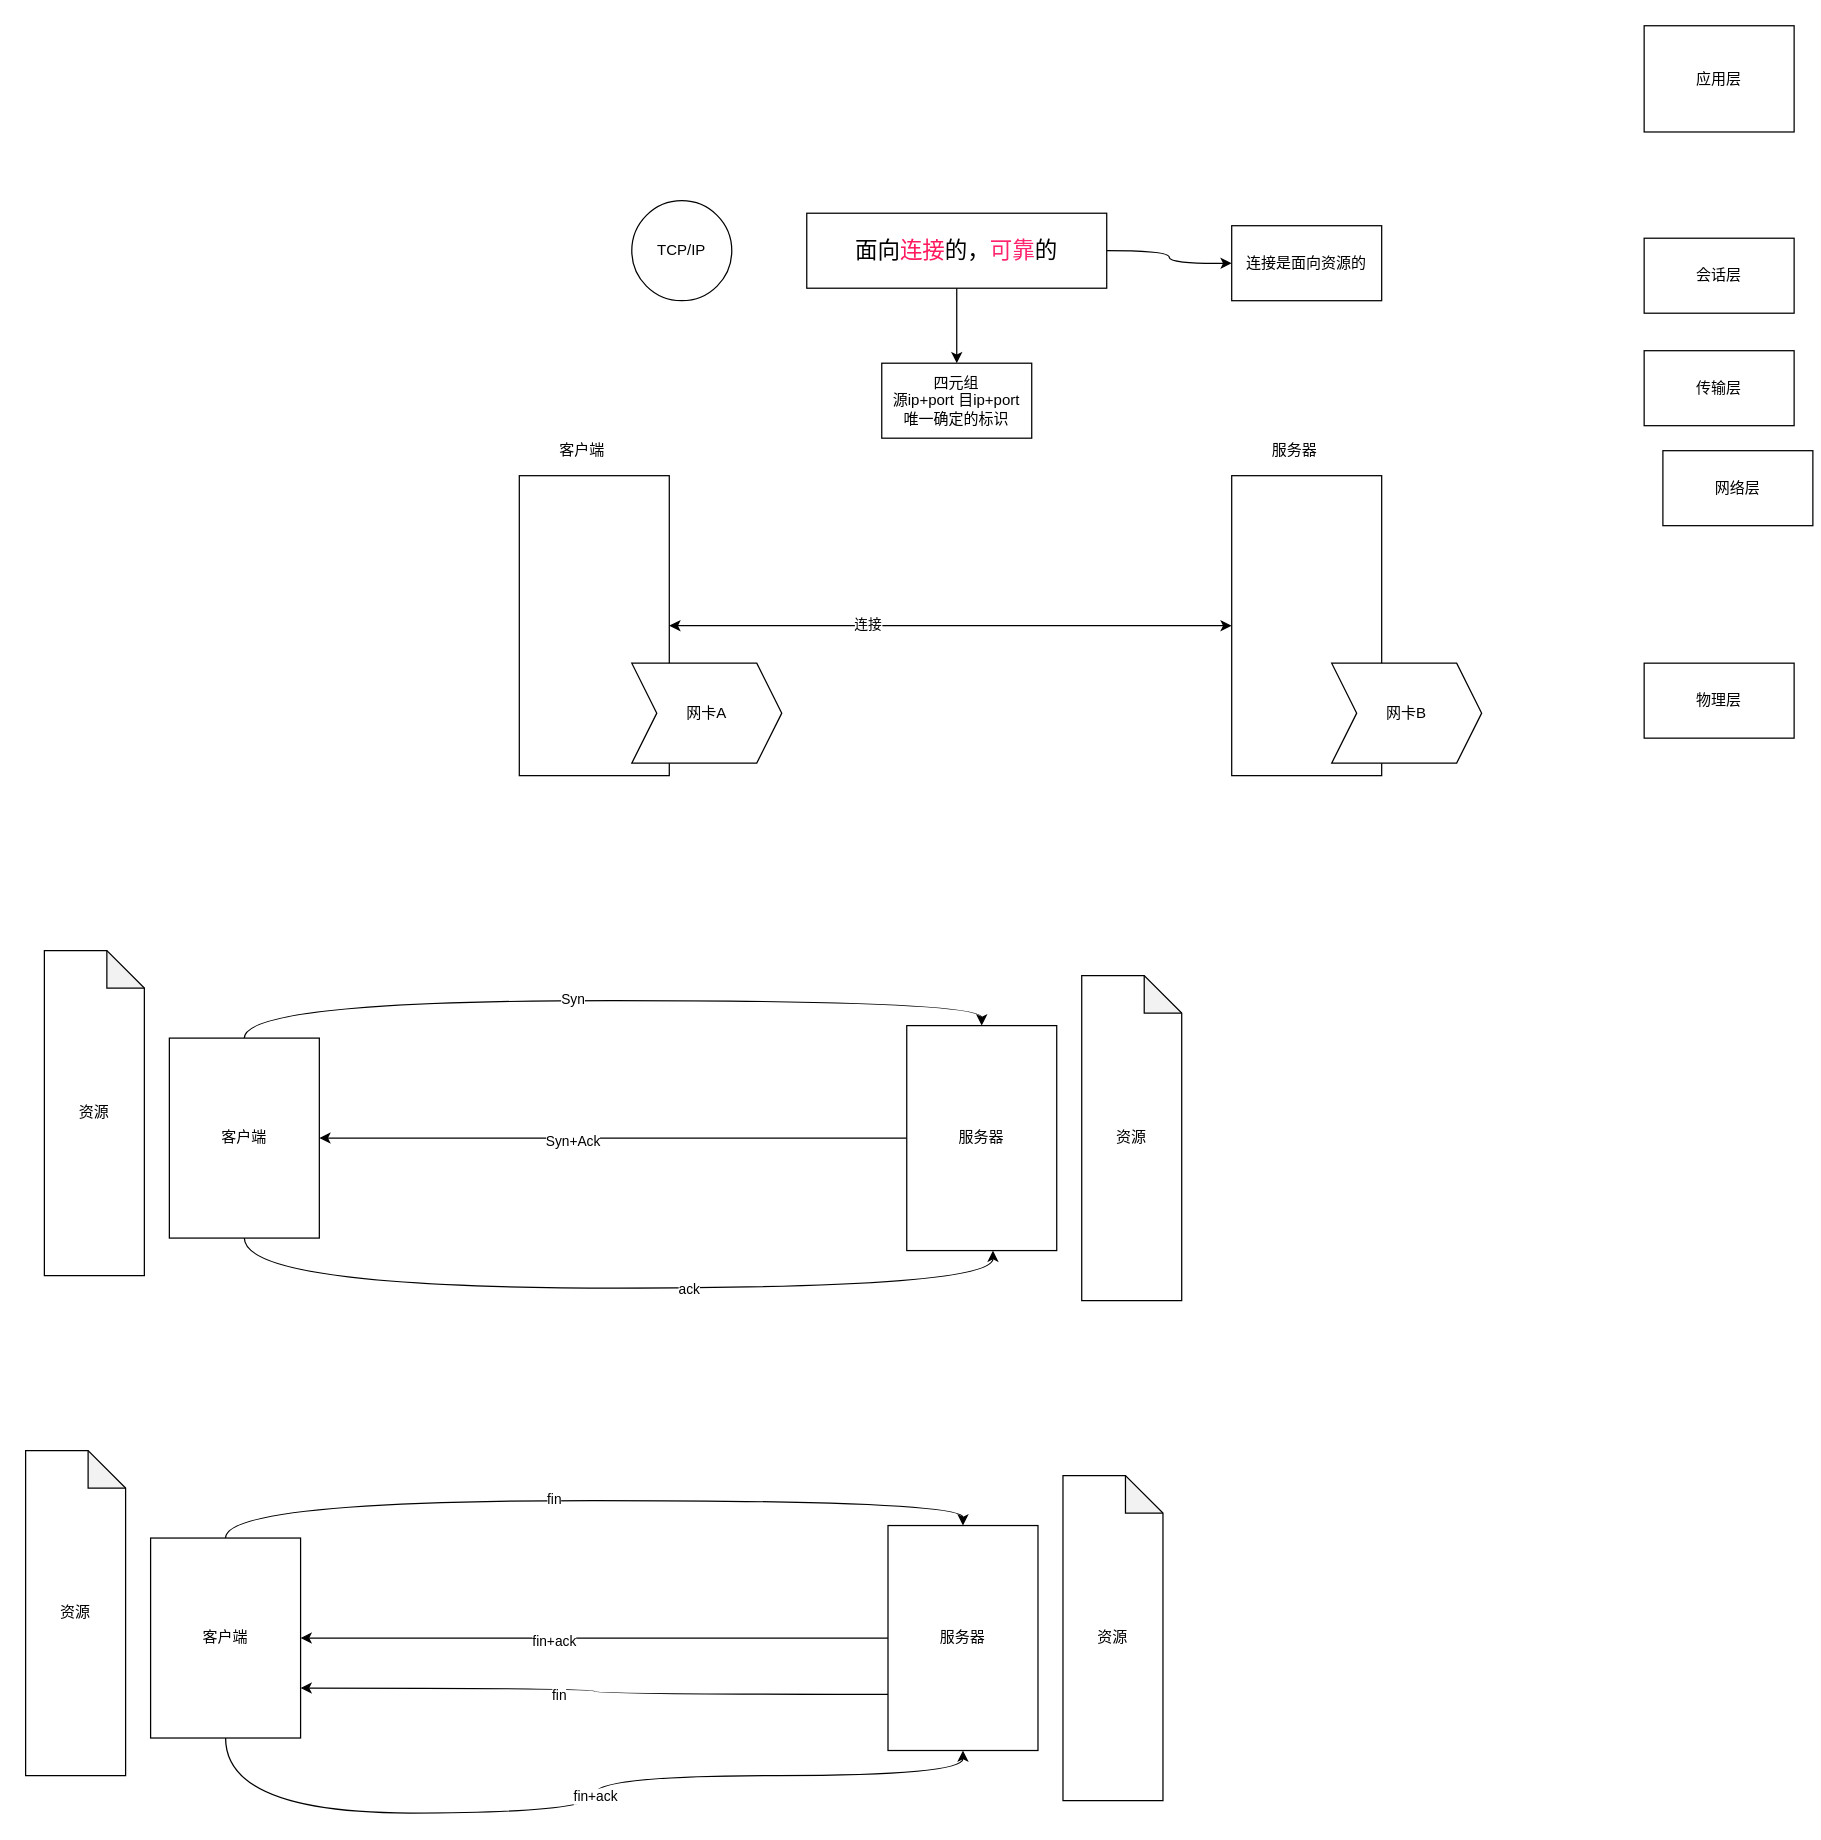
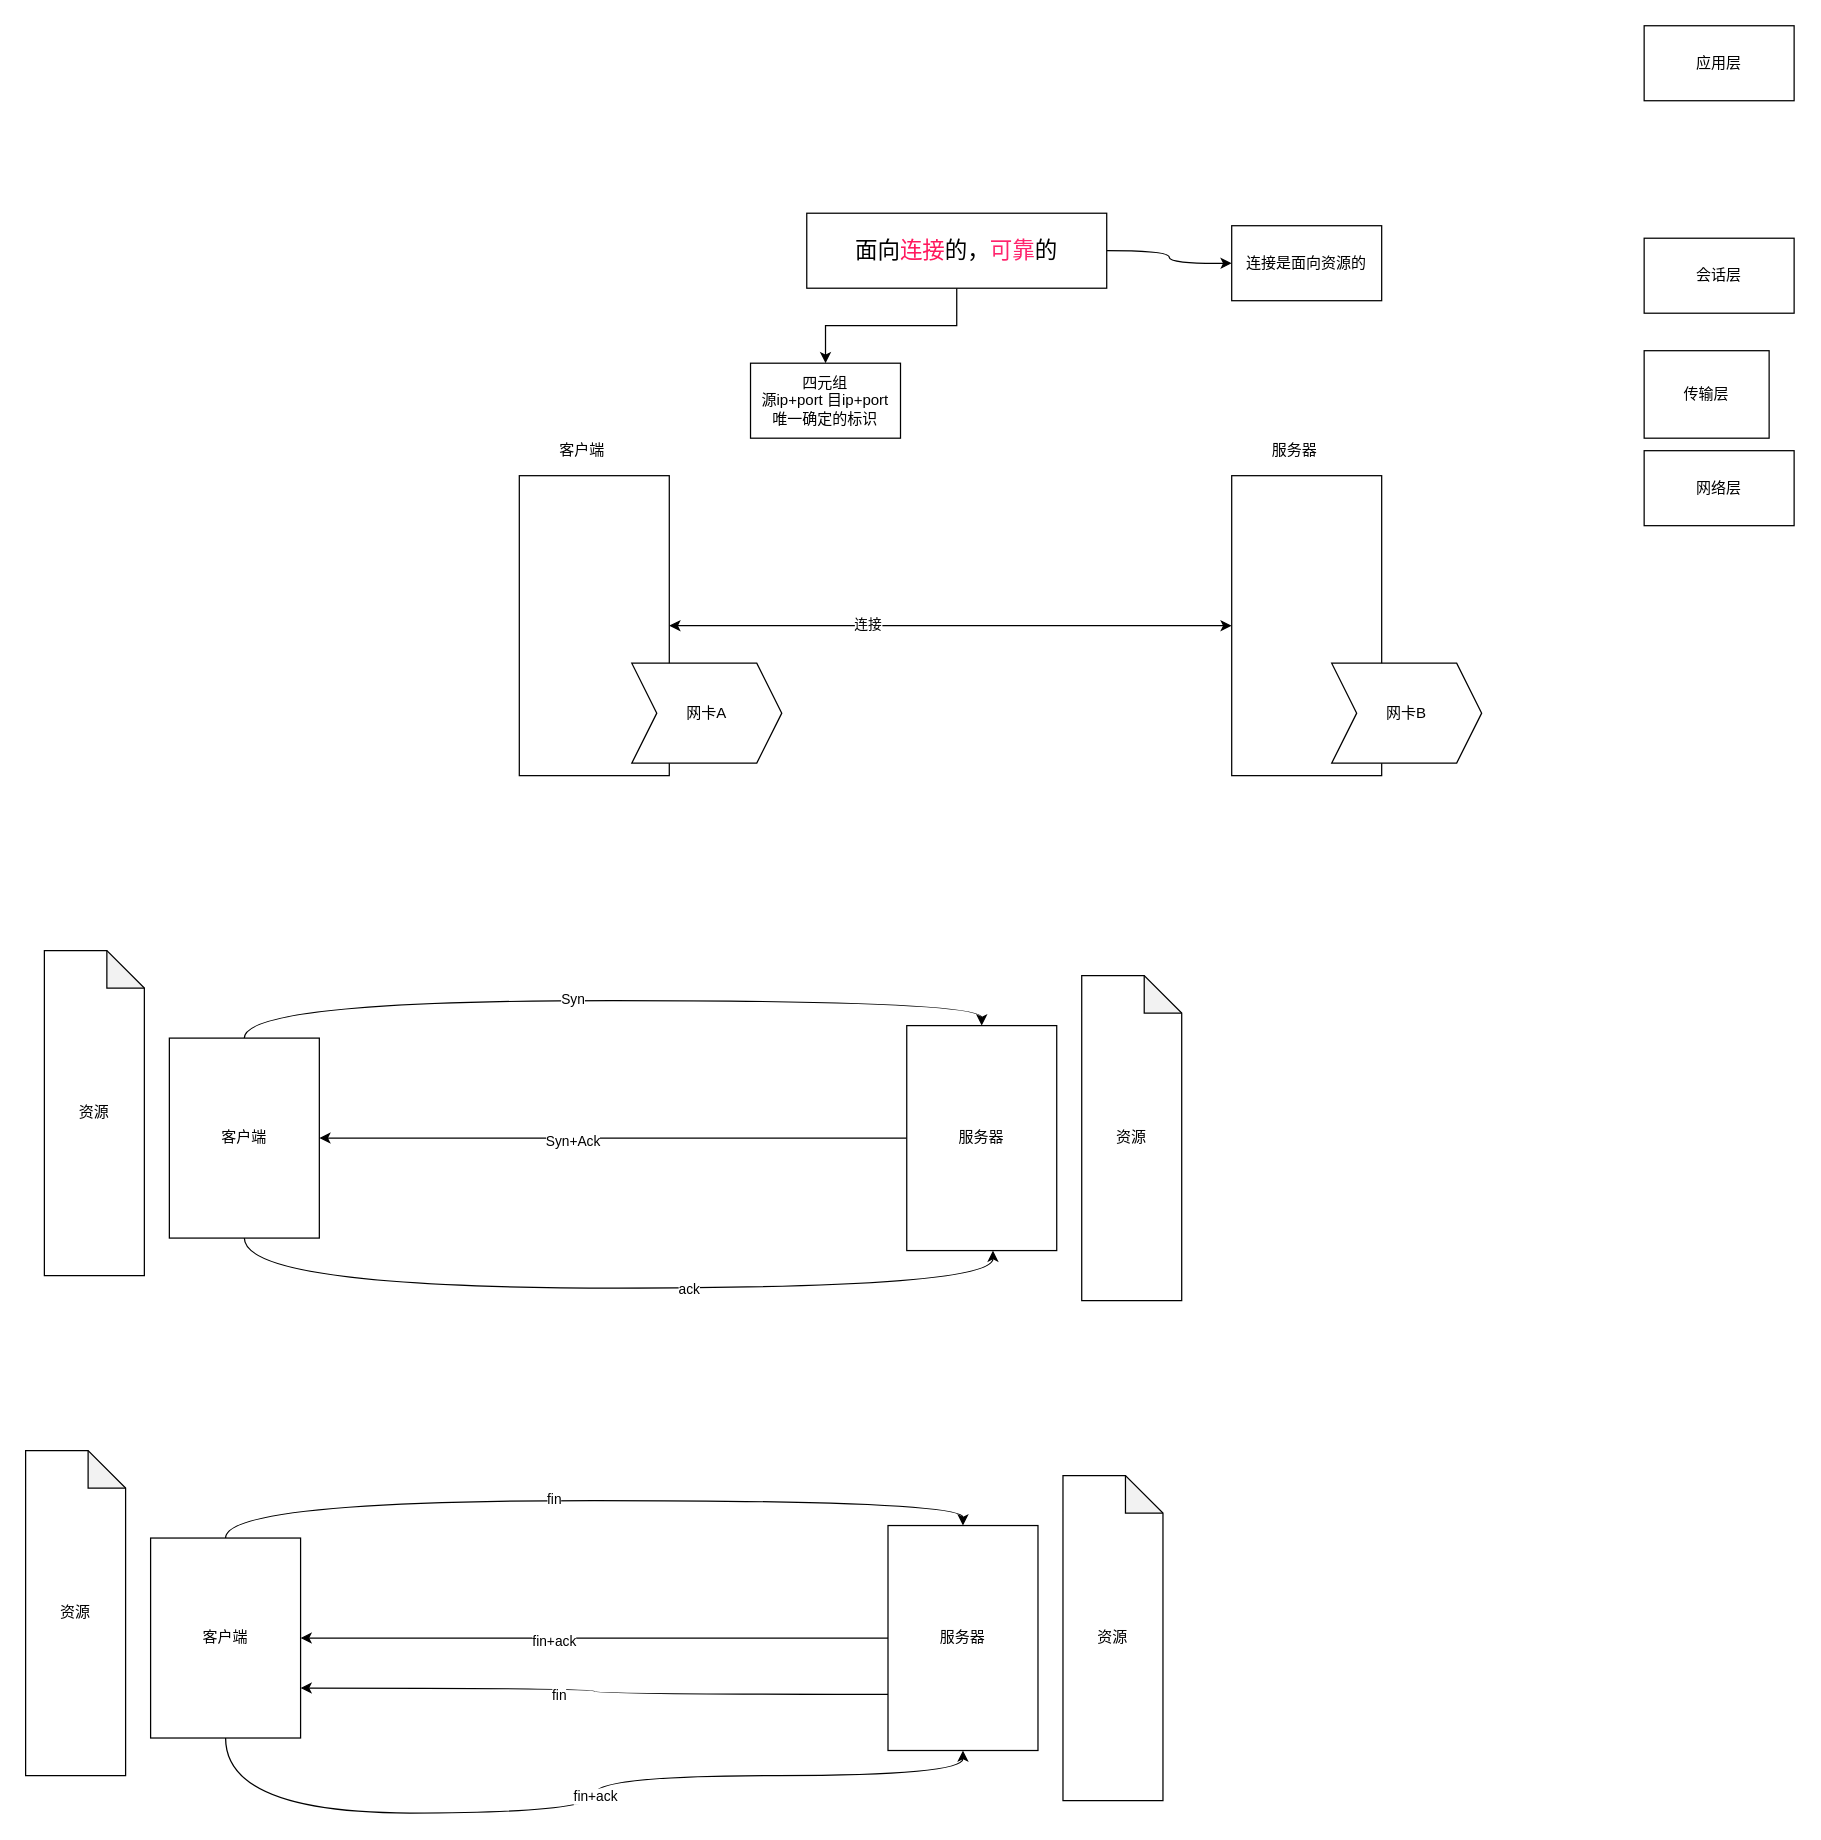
(1719, 79) -> (1719, 63)
(682, 251) -> none
(1719, 388) -> (1707, 394)
(957, 401) -> (826, 401)
(1738, 488) -> (1719, 488)
(1719, 701) -> none
